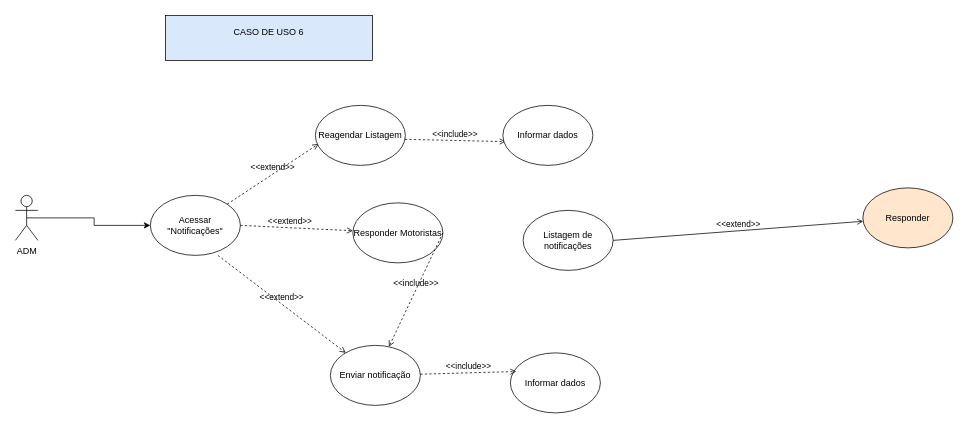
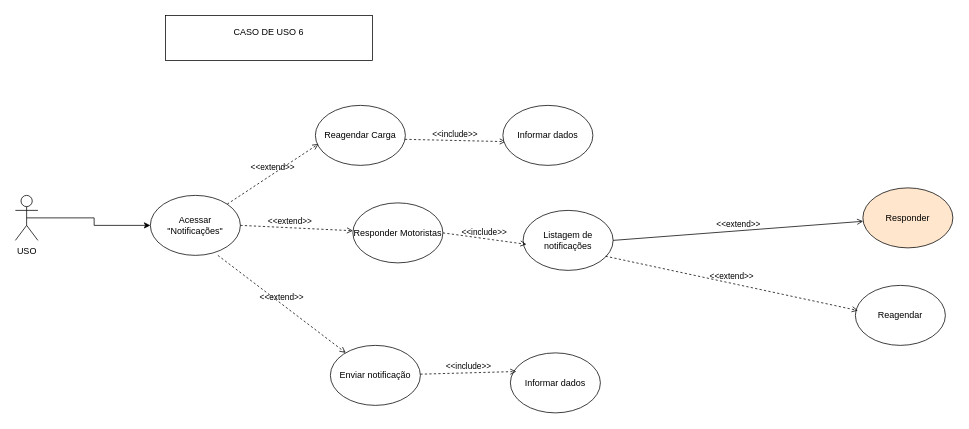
(269, 38) -> (269, 38)
(360, 135) -> (360, 135)
(27, 251) -> (27, 251)
none -> (731, 283)
(416, 289) -> (484, 238)
none -> (900, 315)
